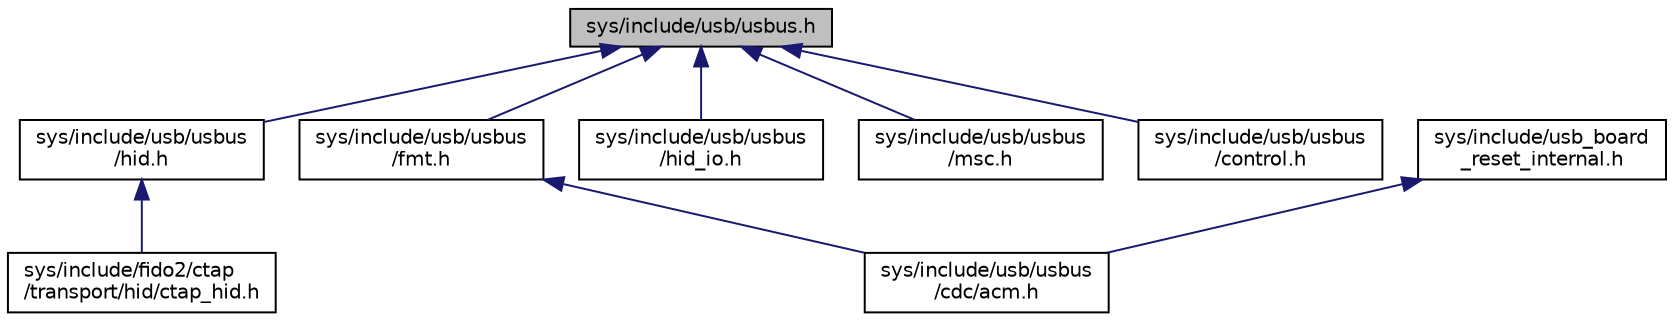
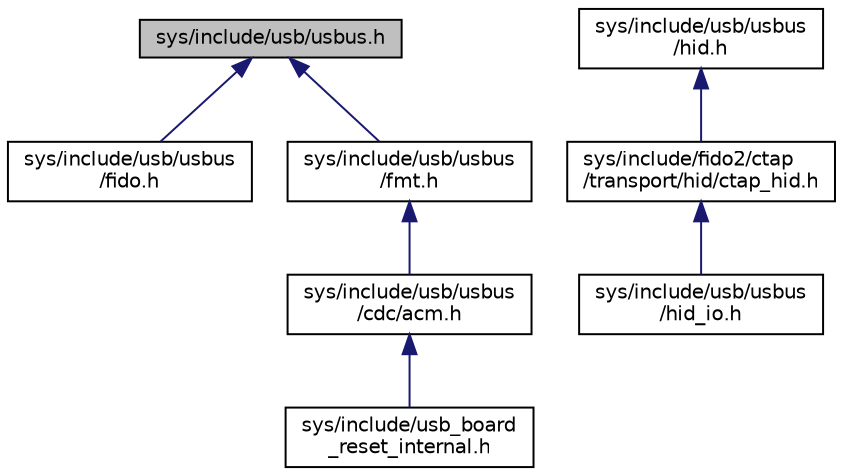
(433, 86) -> none
(701, 93) -> (701, 248)
(981, 150) -> none
(1260, 150) -> (130, 172)
(1255, 218) -> (410, 381)
